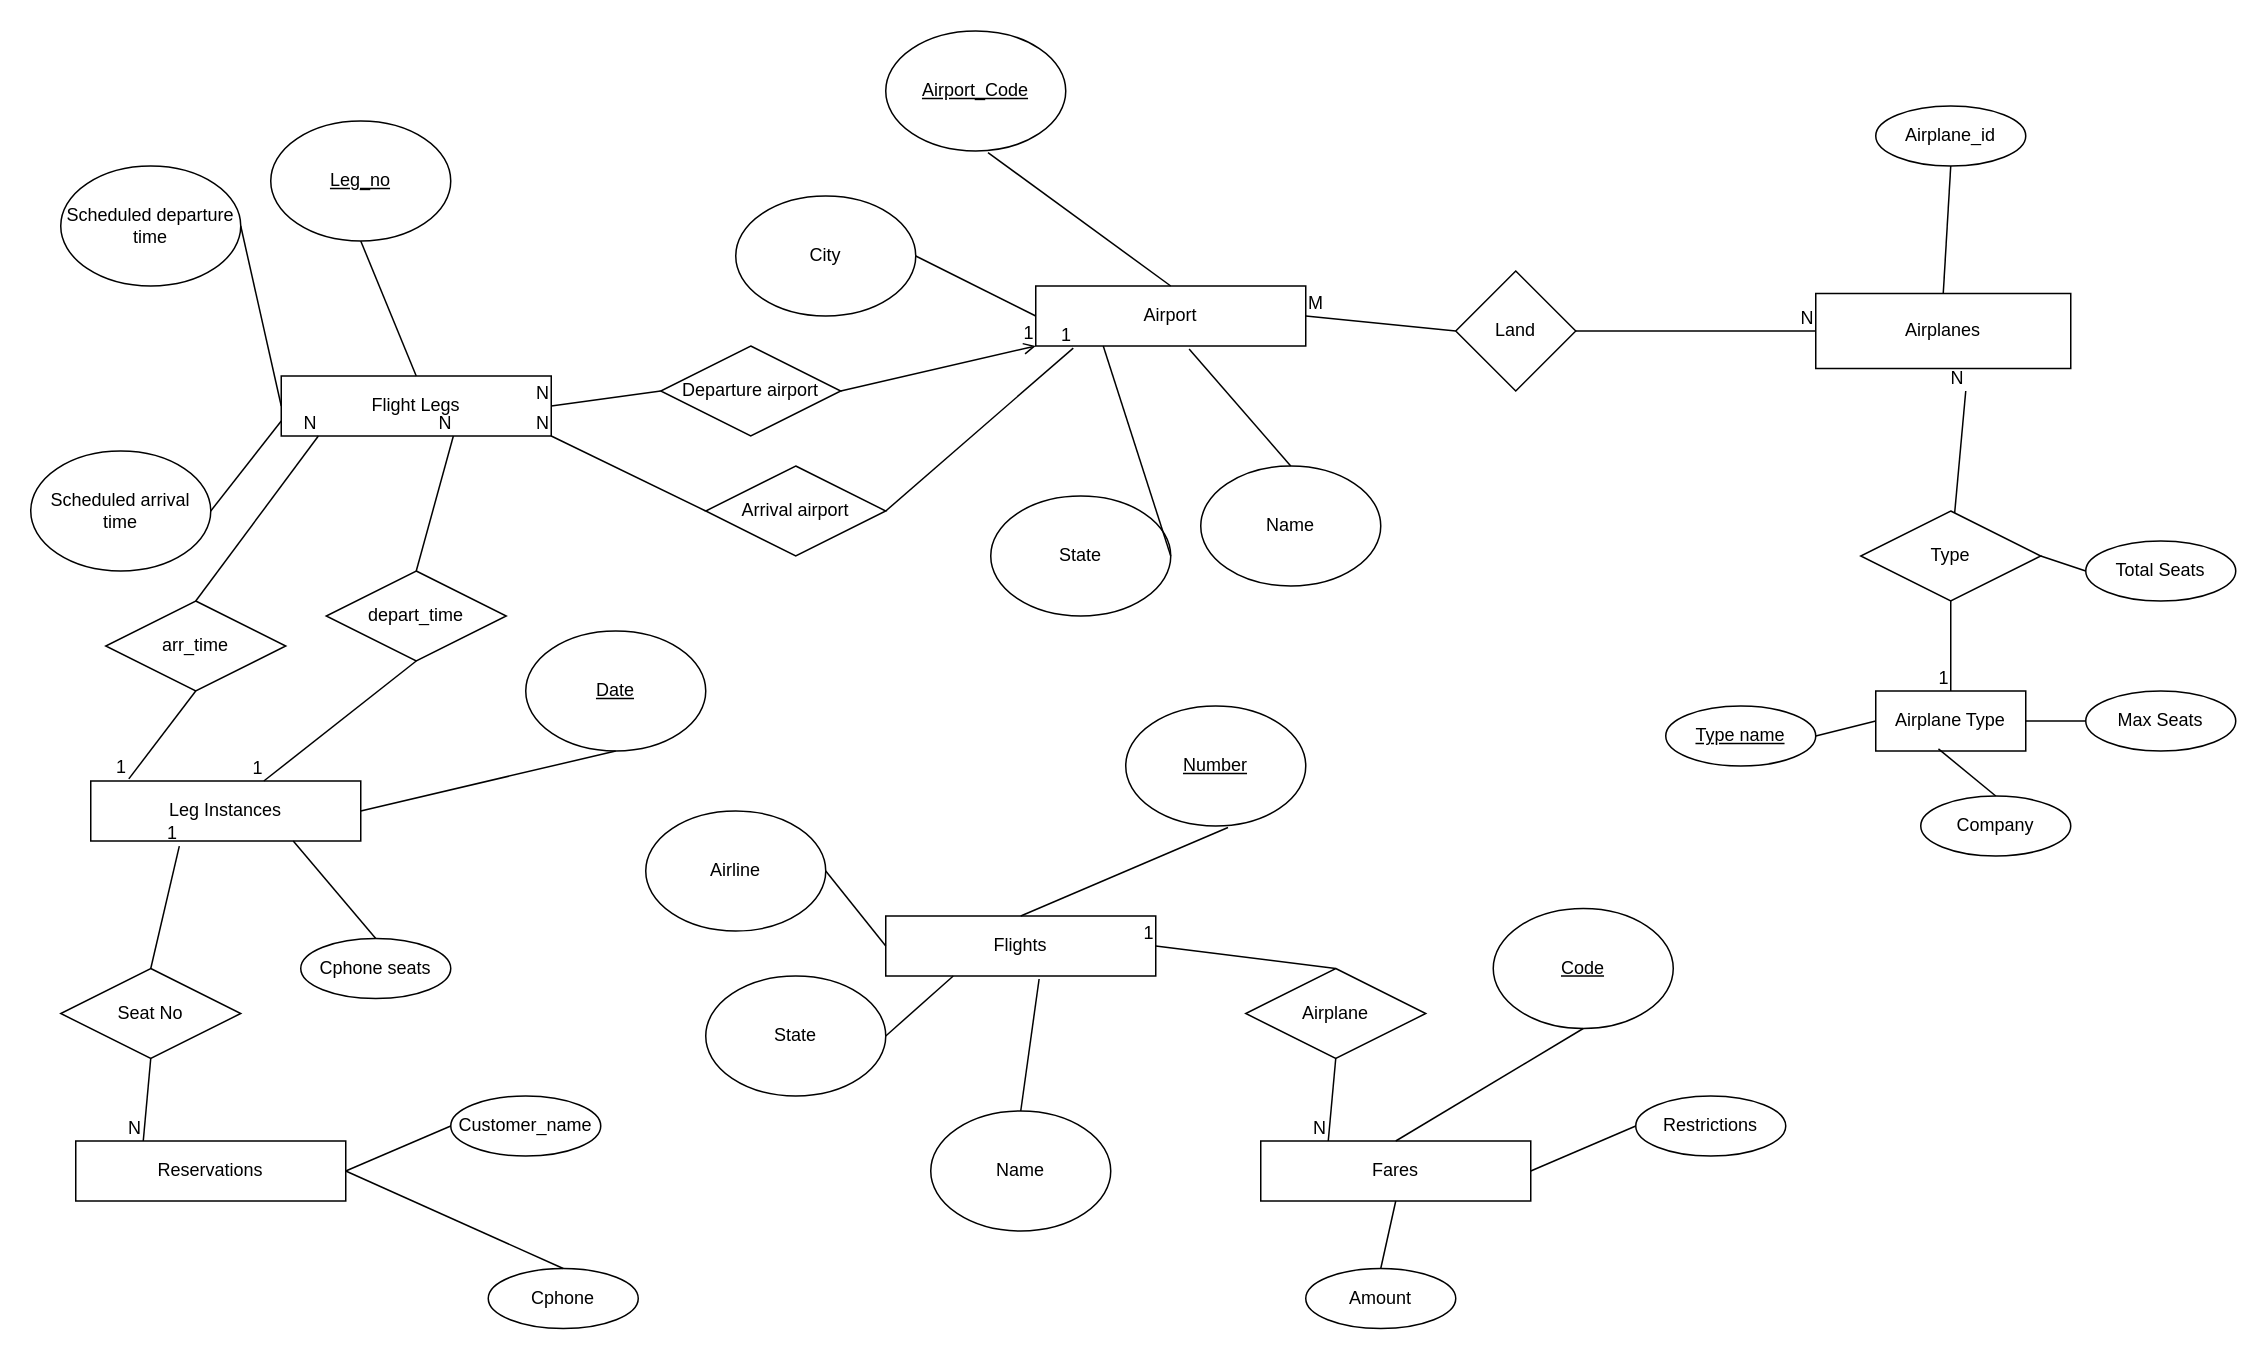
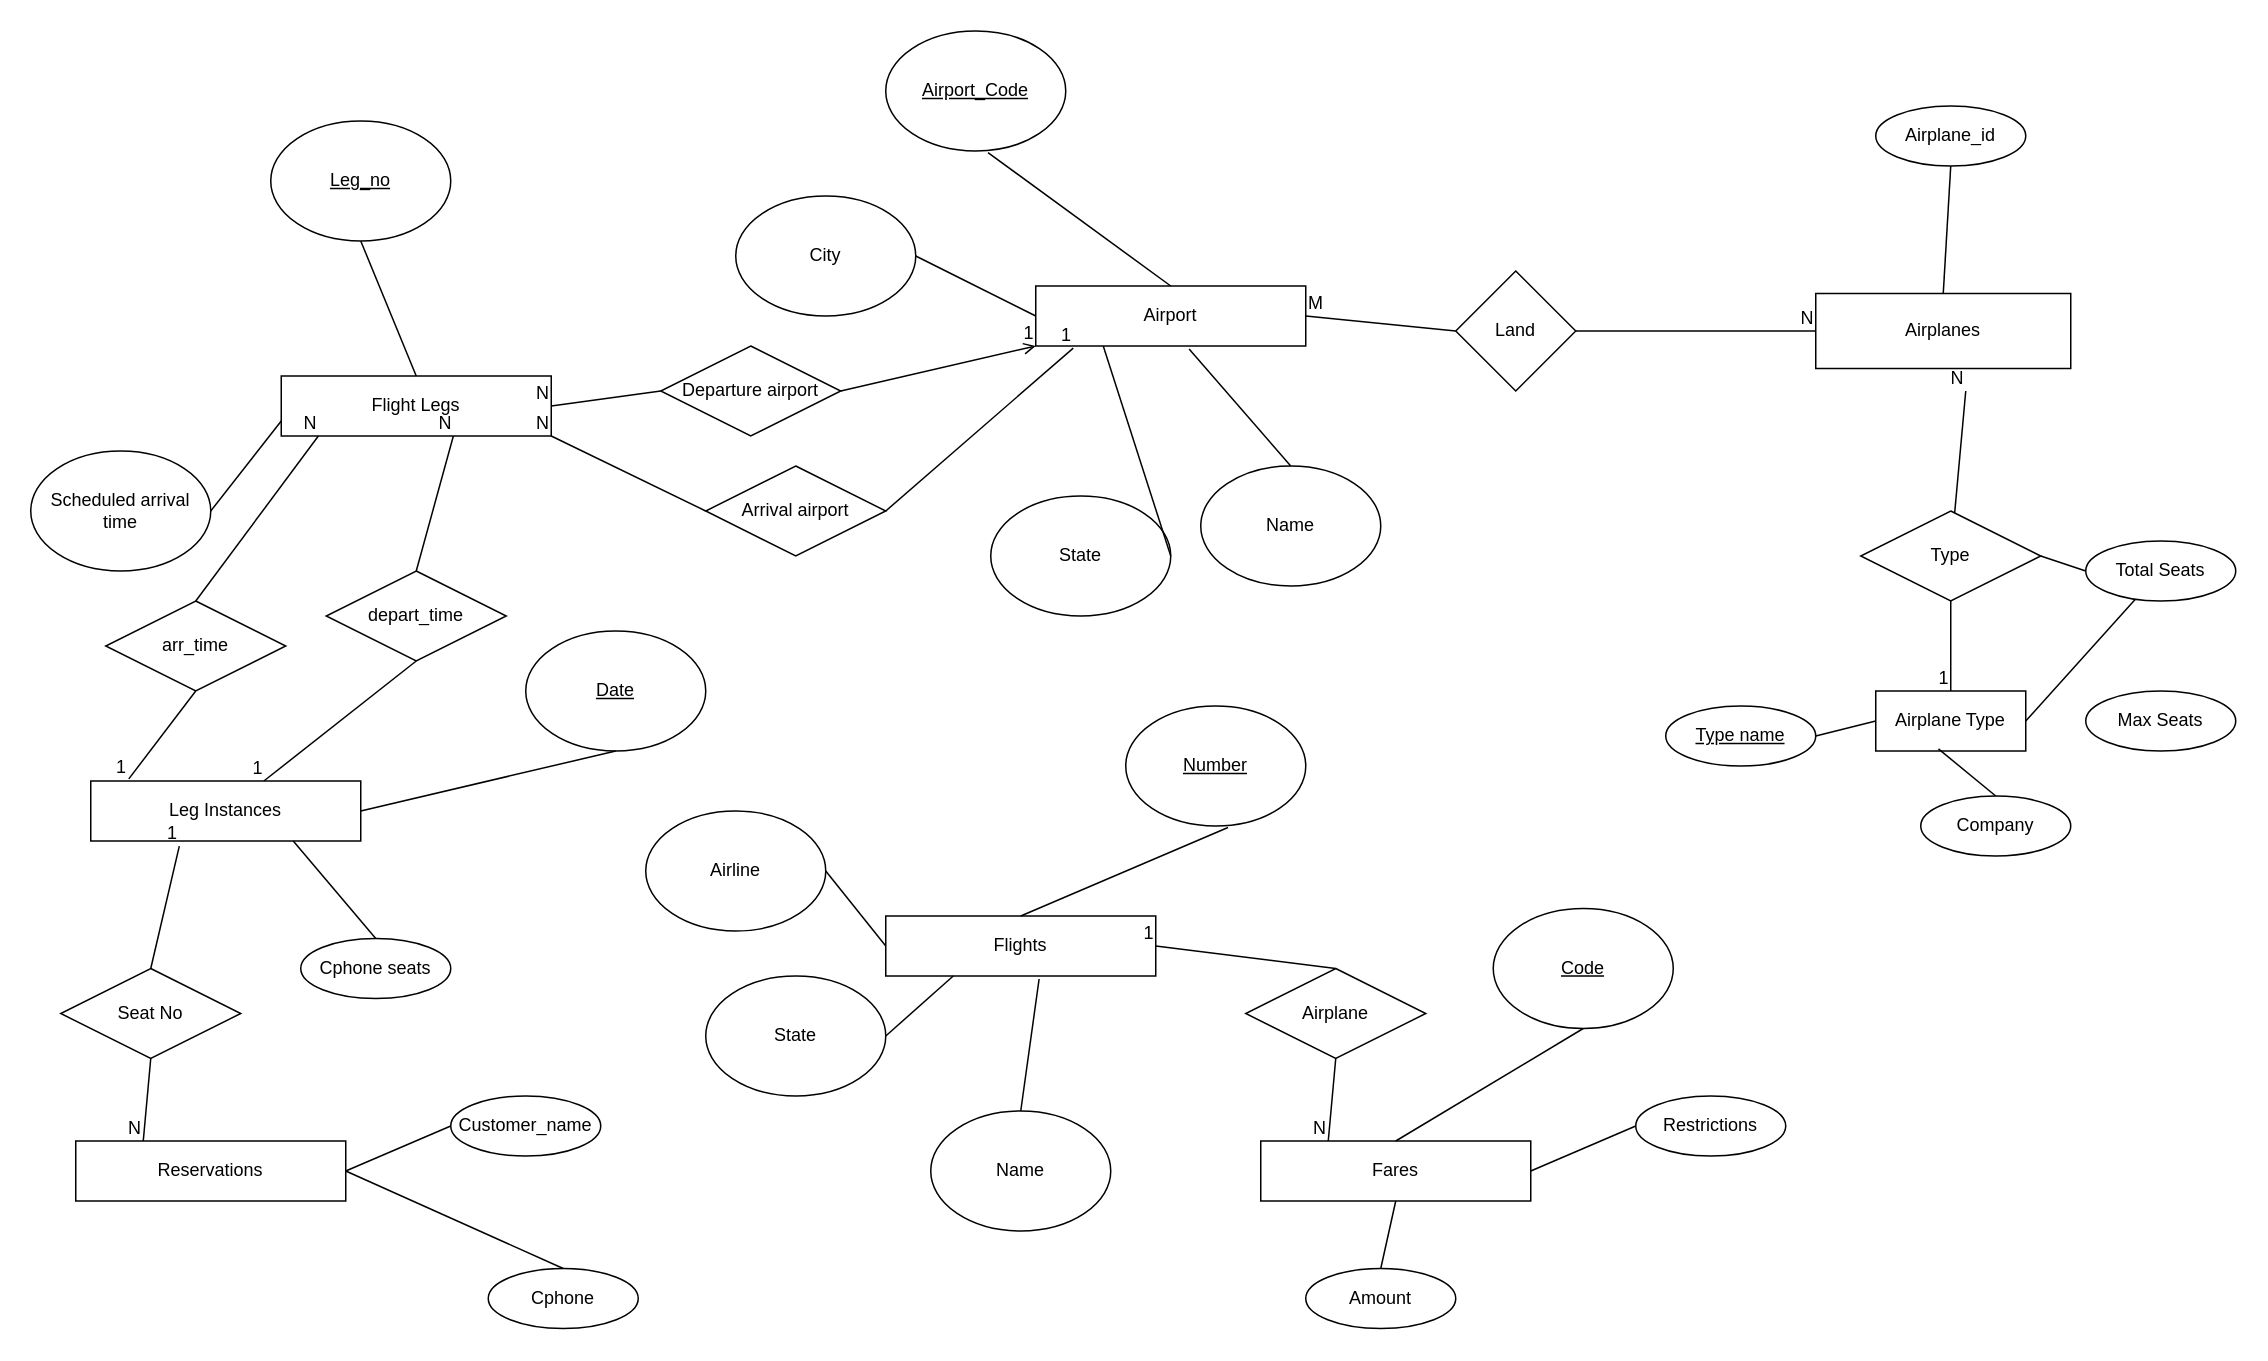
(151, 226) -> none
(261, 314) -> none
(2056, 721) -> (2080, 660)
